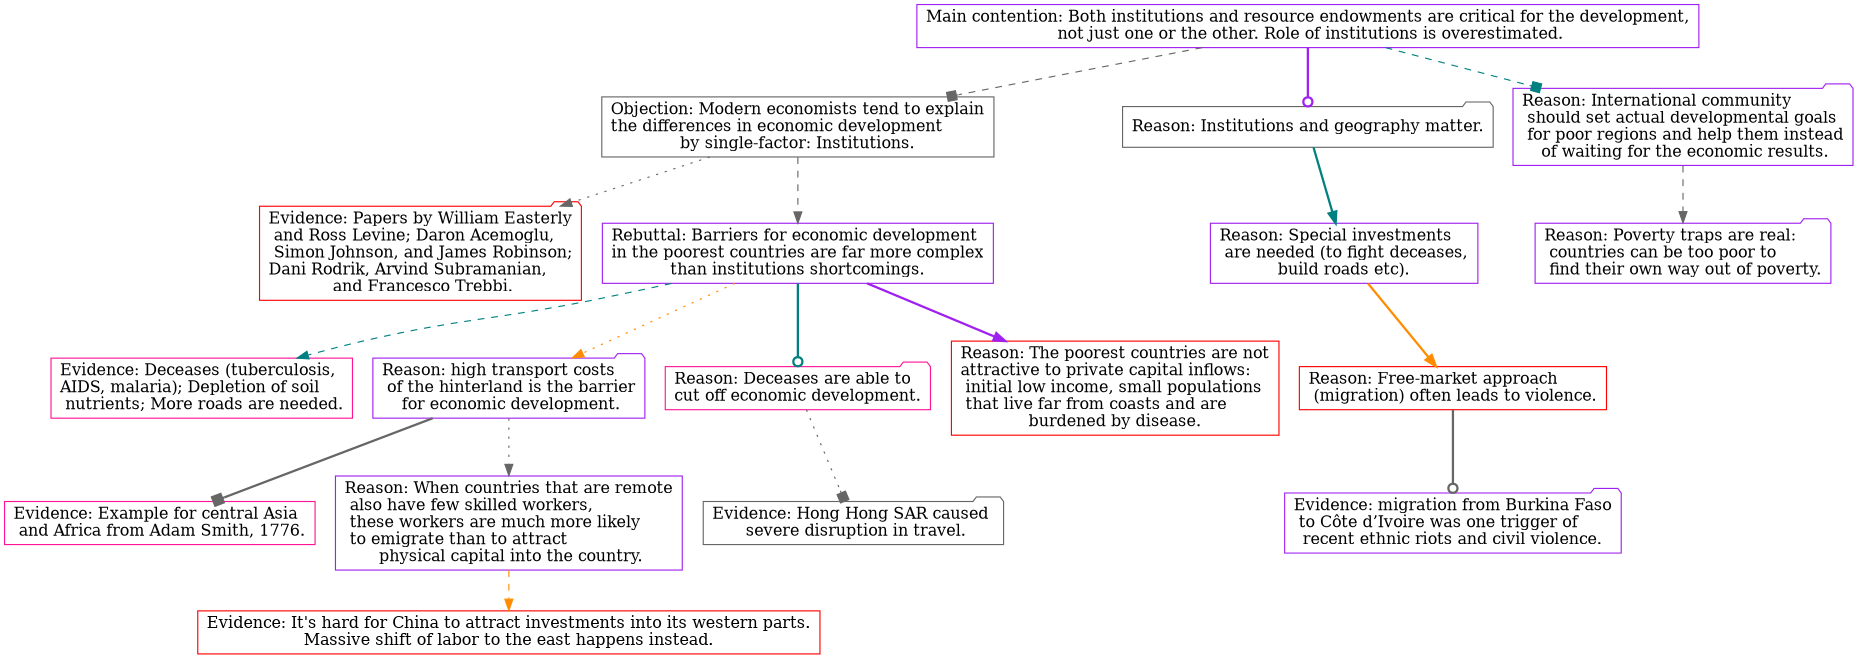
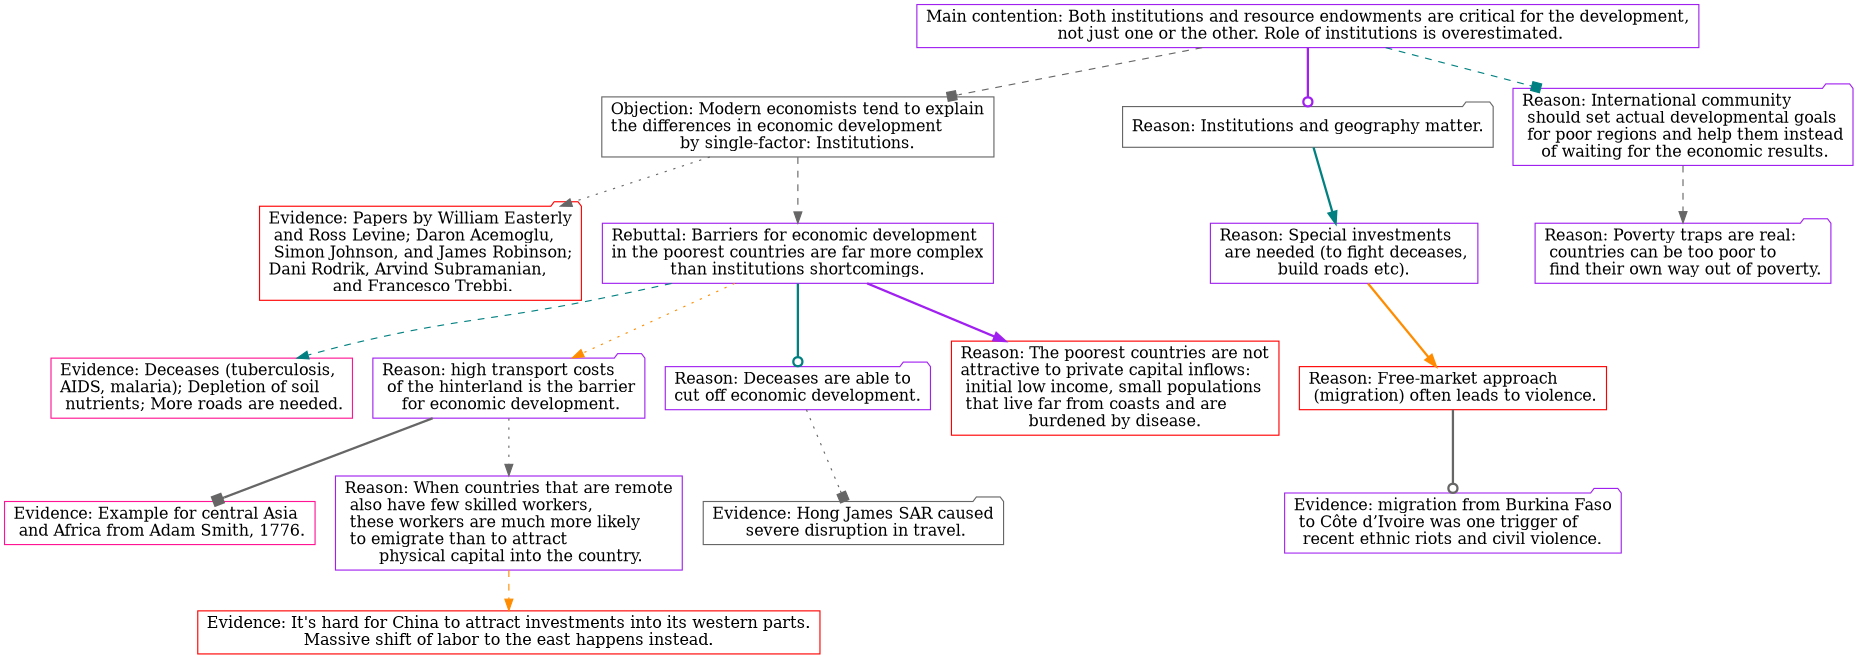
(798, 388) -> (798, 388)
(853, 523) -> (853, 523)
